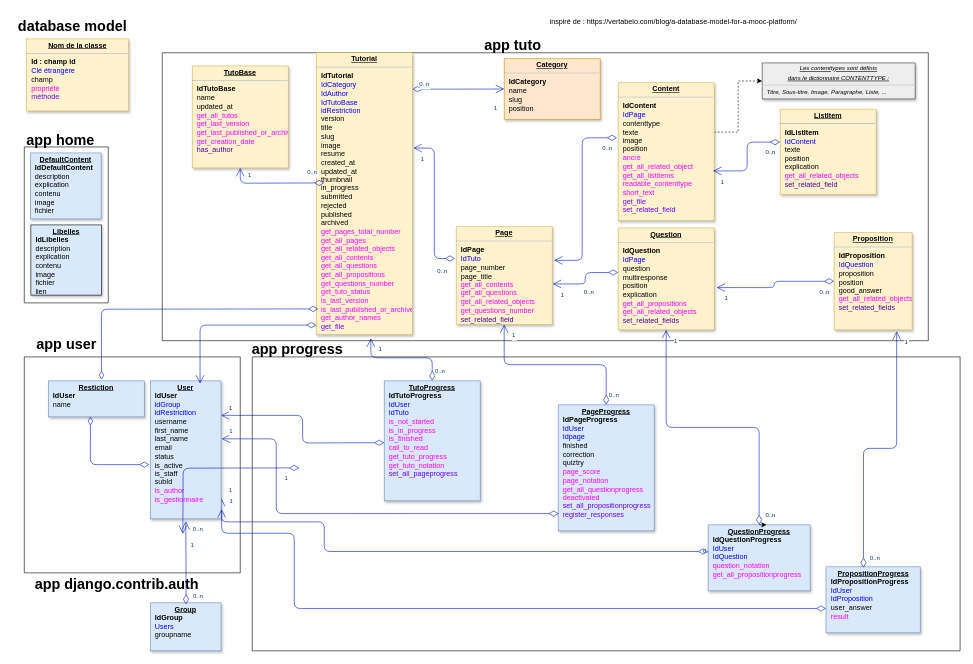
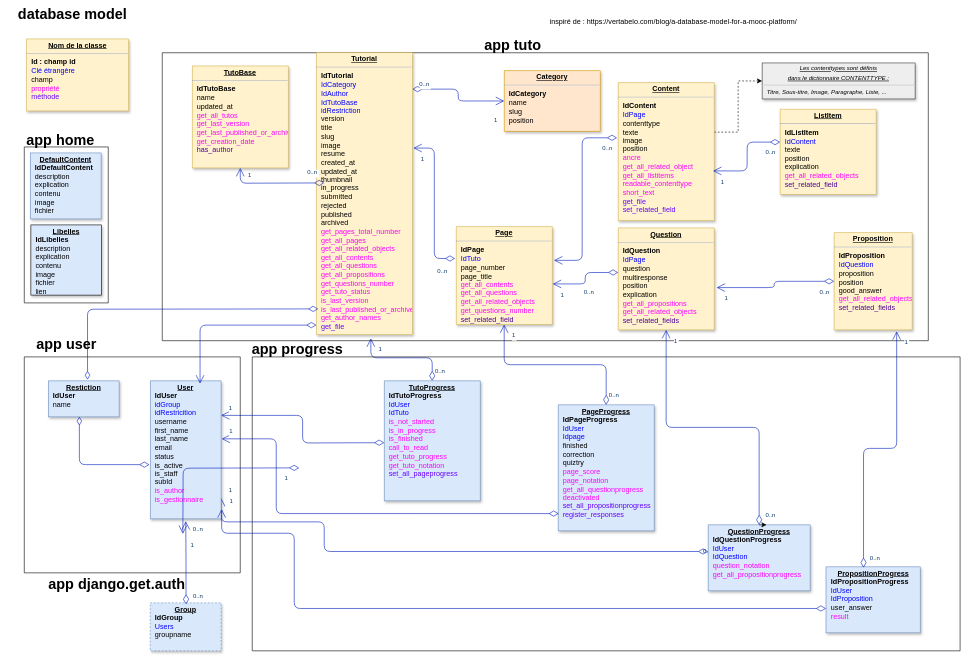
(72, 27) -> (72, 15)
(552, 89) -> (552, 101)
(96, 399) -> (84, 399)
(117, 585) -> (117, 585)
(186, 627) -> (186, 627)
